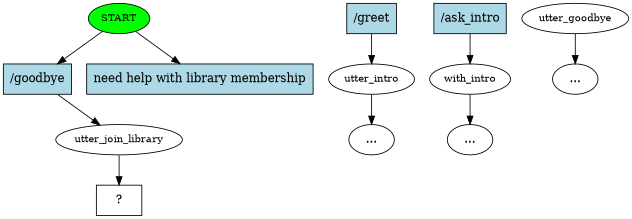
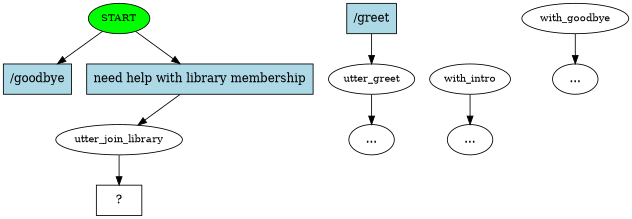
(470, 19) -> none
(575, 19) -> (575, 19)
(372, 79) -> (372, 79)
(75, 107) -> (162, 107)
